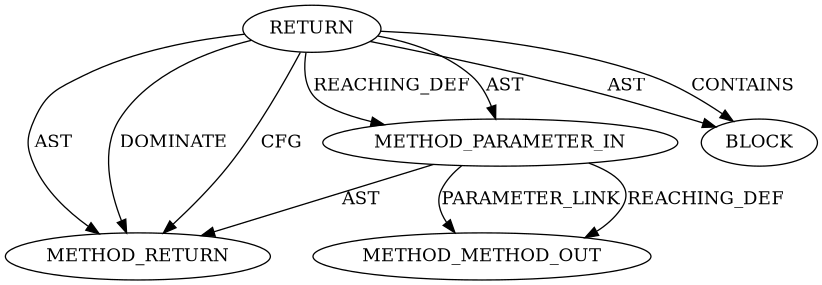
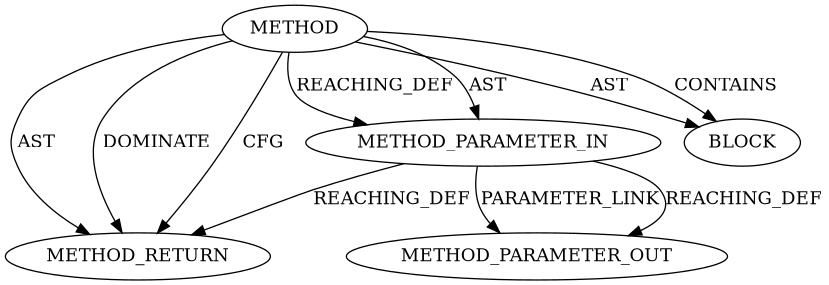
(312, 29) -> (295, 29)
(361, 200) -> (392, 200)
(482, 256) -> (537, 256)
